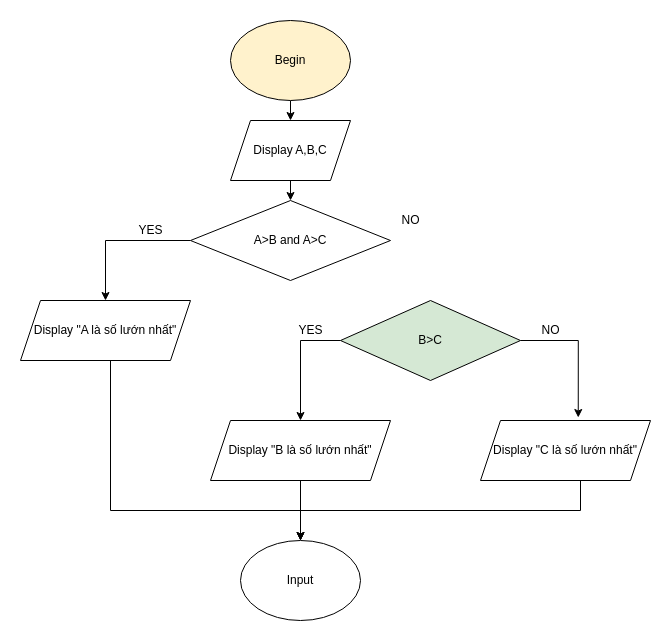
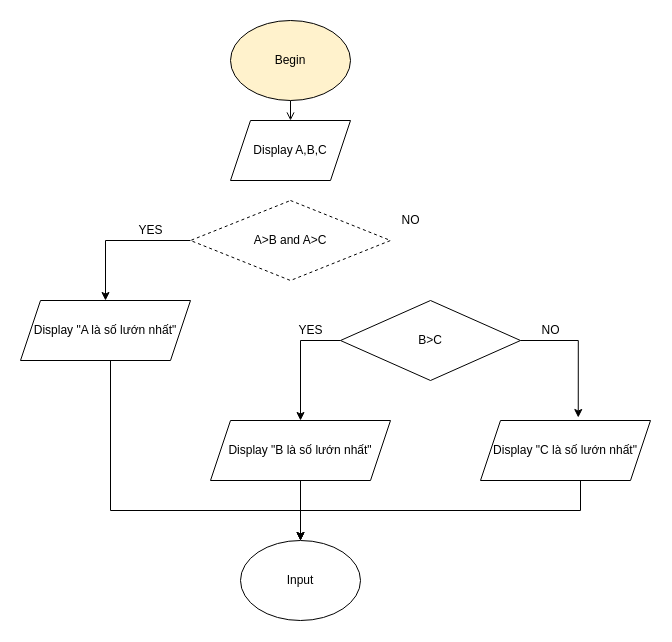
(291, 112) -> (291, 114)
(291, 187) -> none
(291, 241) -> (291, 241)
(431, 341) -> (431, 341)
